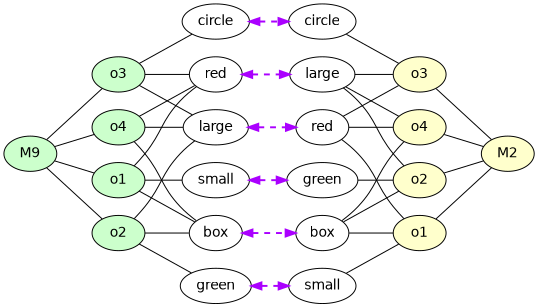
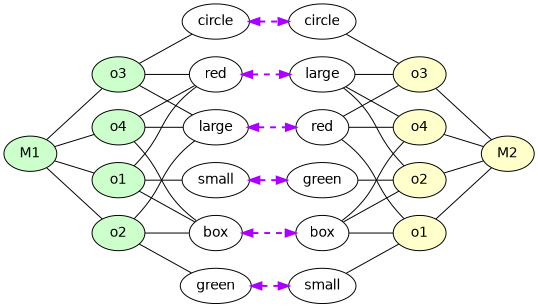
(30, 154) -> (30, 154)
